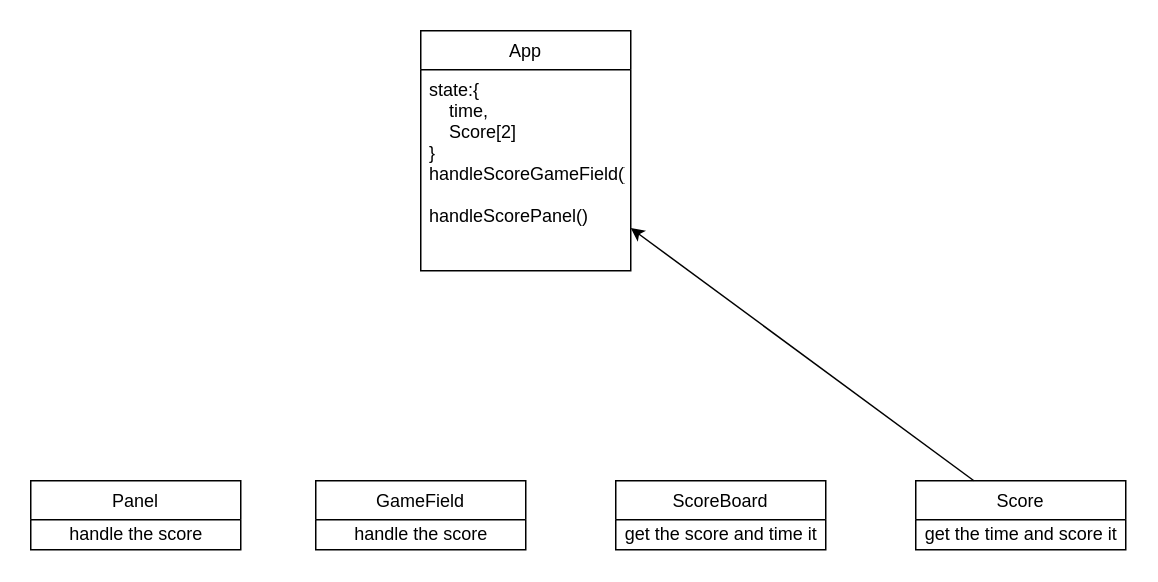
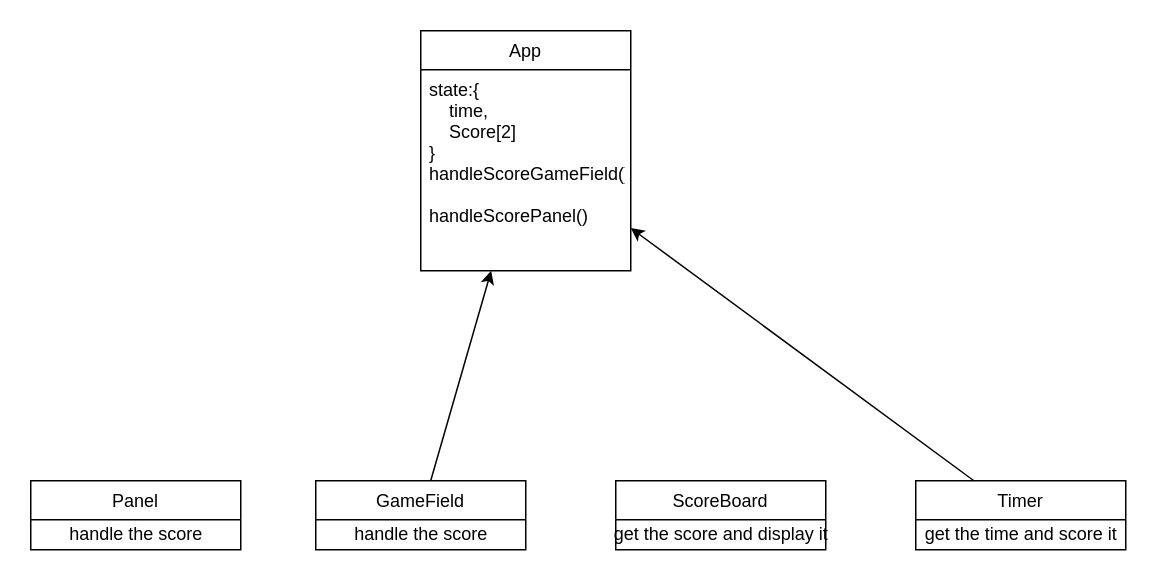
none -> (460, 379)
(1020, 501) -> (1020, 501)
(722, 535) -> (722, 535)
